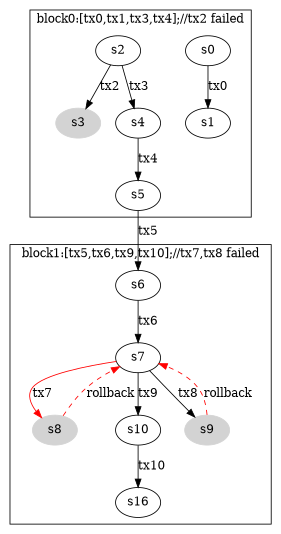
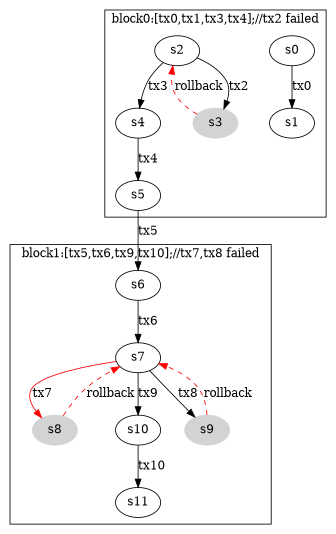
none -> (178, 98)
(138, 502) -> (138, 502)
